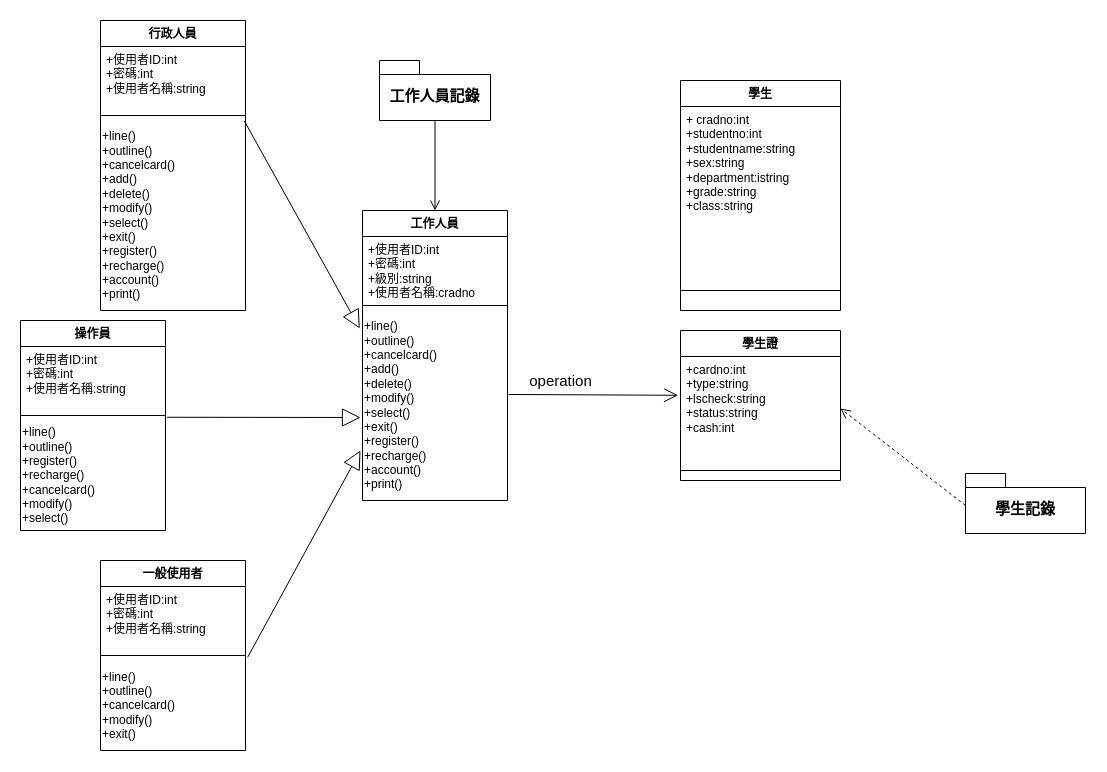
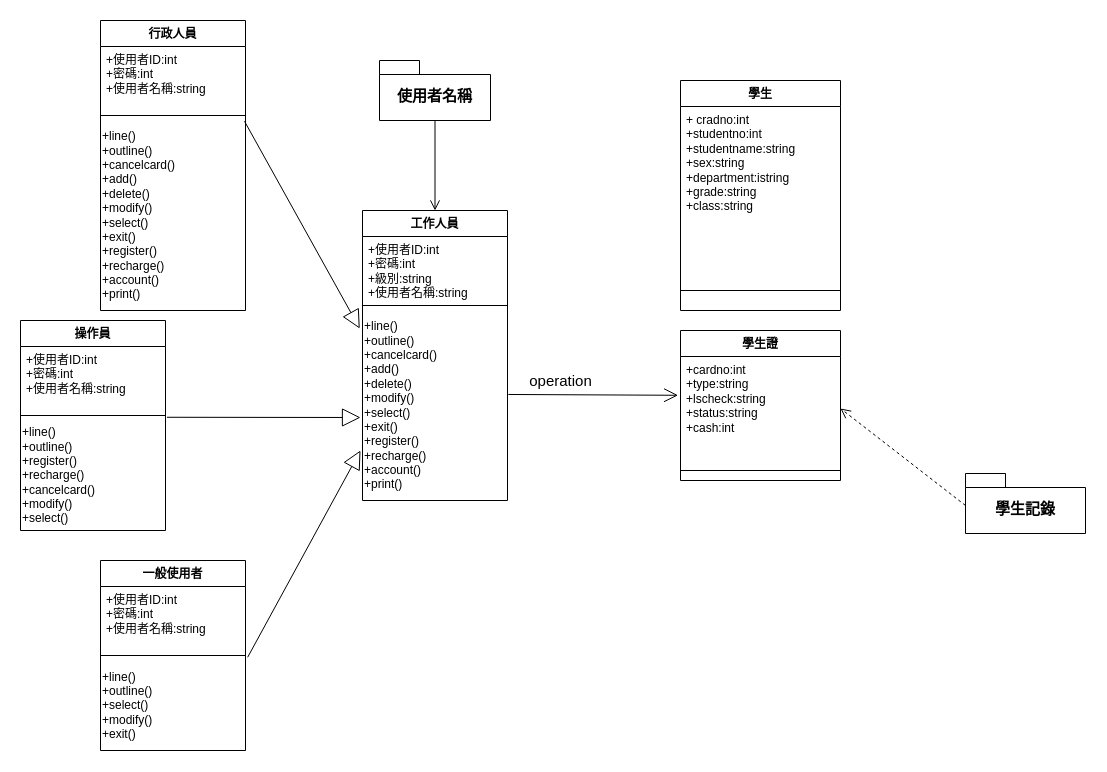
(435, 96) -> (435, 96)
(424, 272) -> (422, 272)
(145, 706) -> (133, 706)
